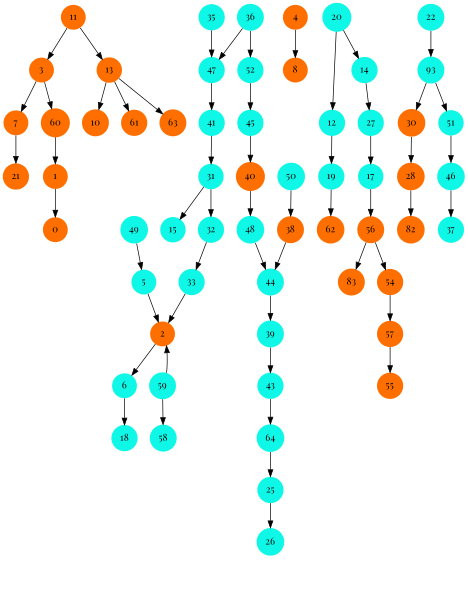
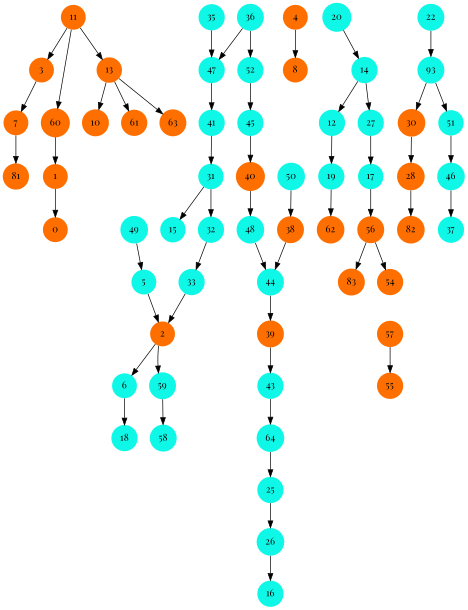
(335, 67) -> (350, 93)
(47, 92) -> (65, 66)
(16, 177) -> (16, 177)
(390, 304) -> none
(270, 334) -> (270, 334)
(167, 363) -> (158, 356)
none -> (270, 594)
